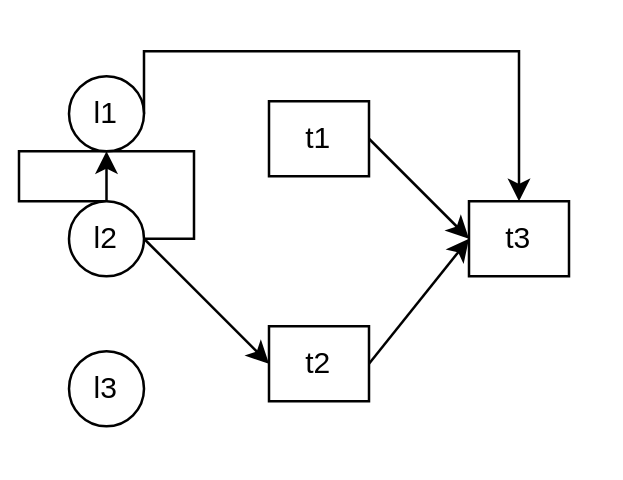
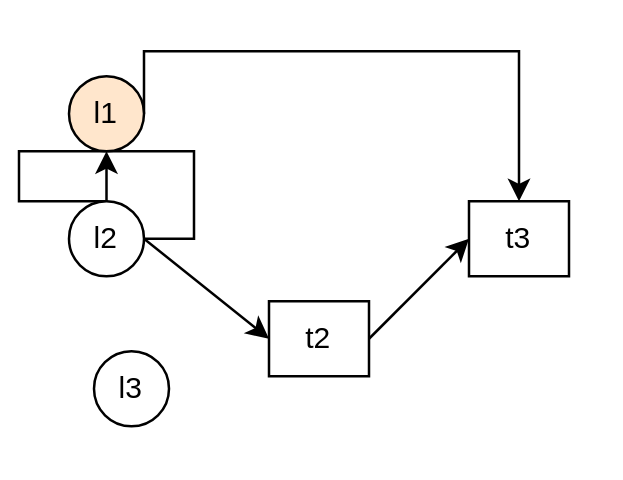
(106, 114) -> (106, 114)
(319, 139) -> none
(413, 183) -> none
(319, 364) -> (319, 339)
(106, 389) -> (131, 389)
